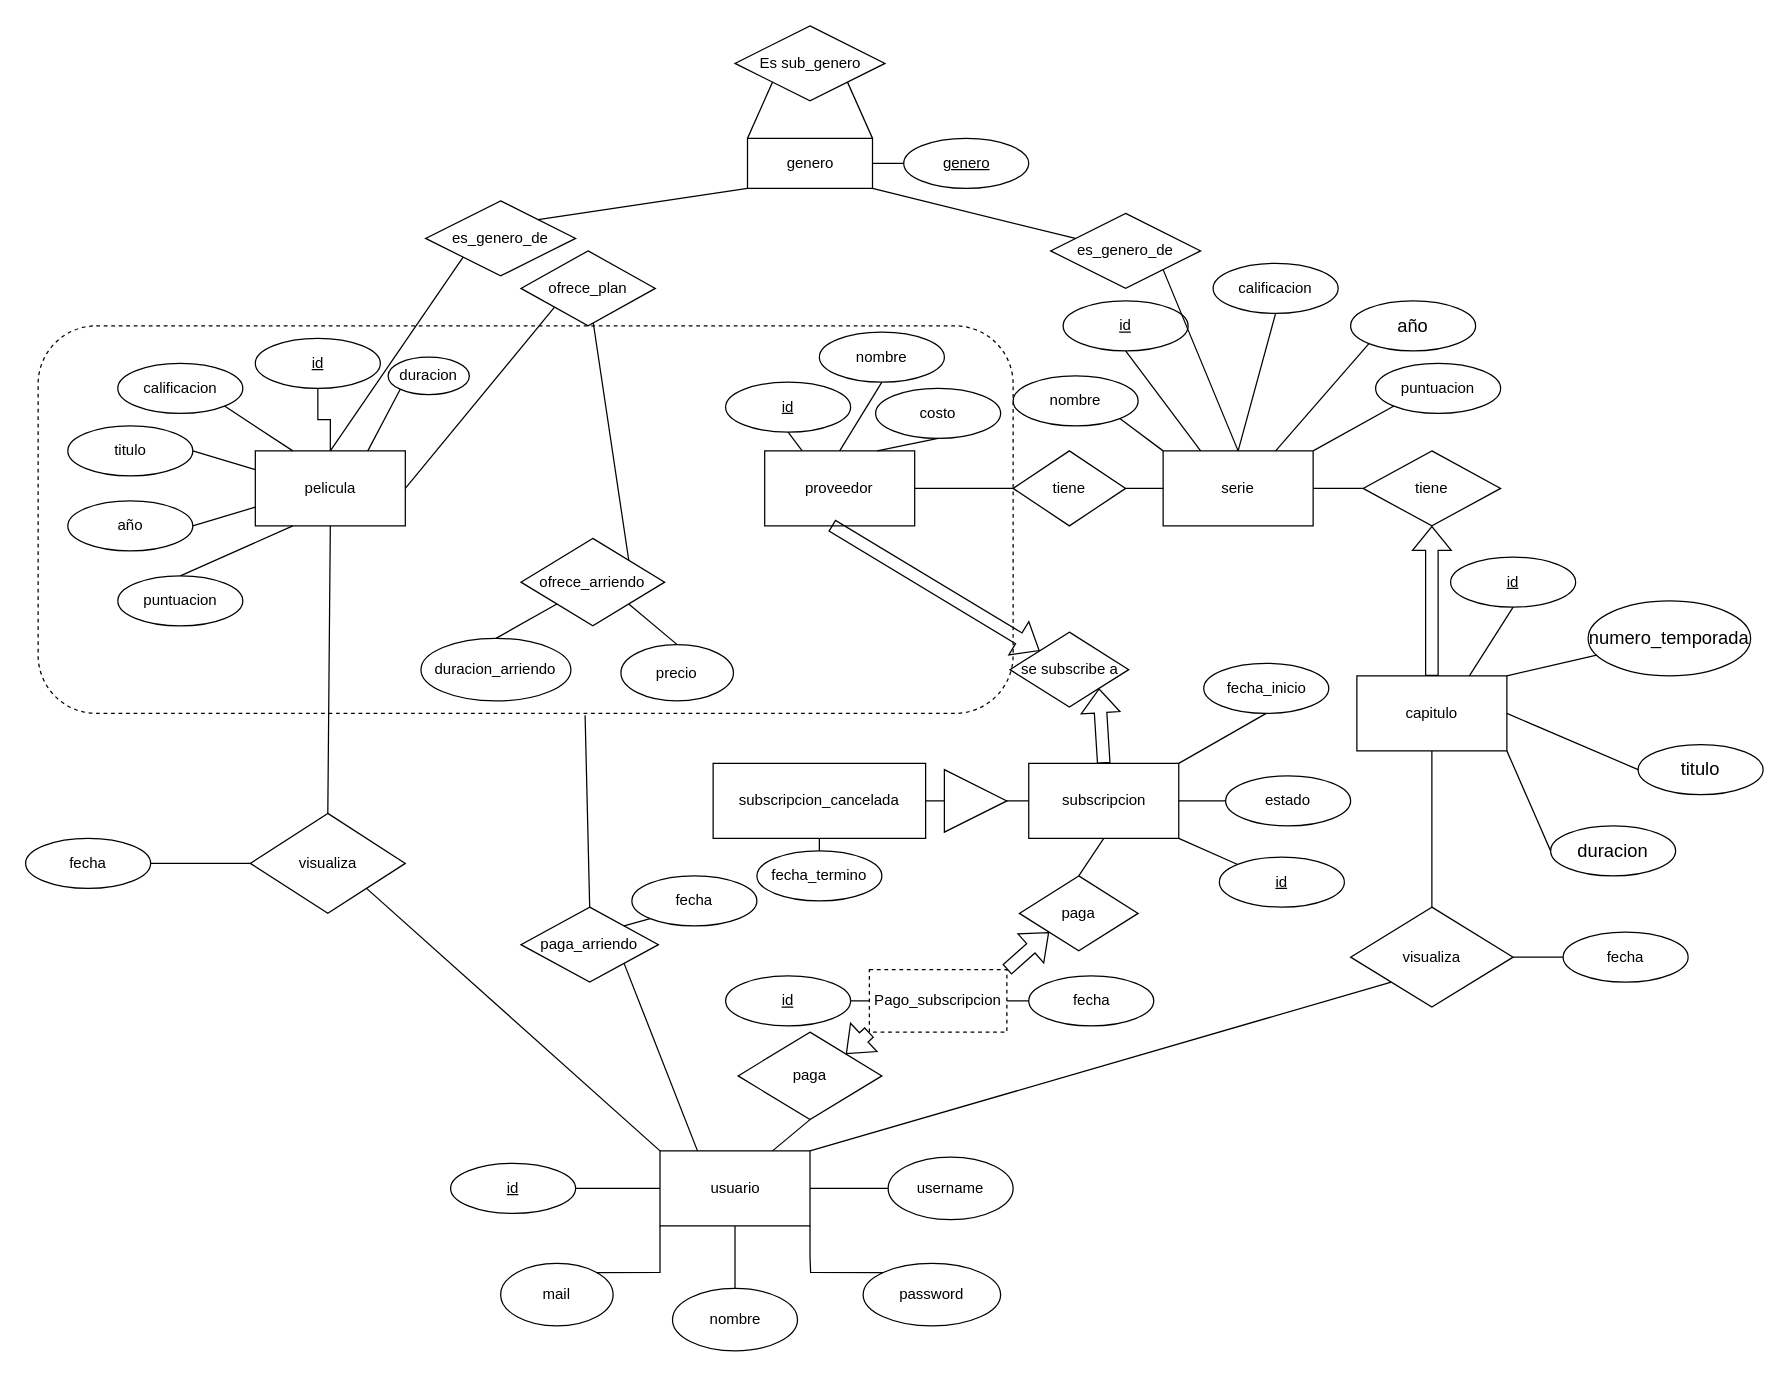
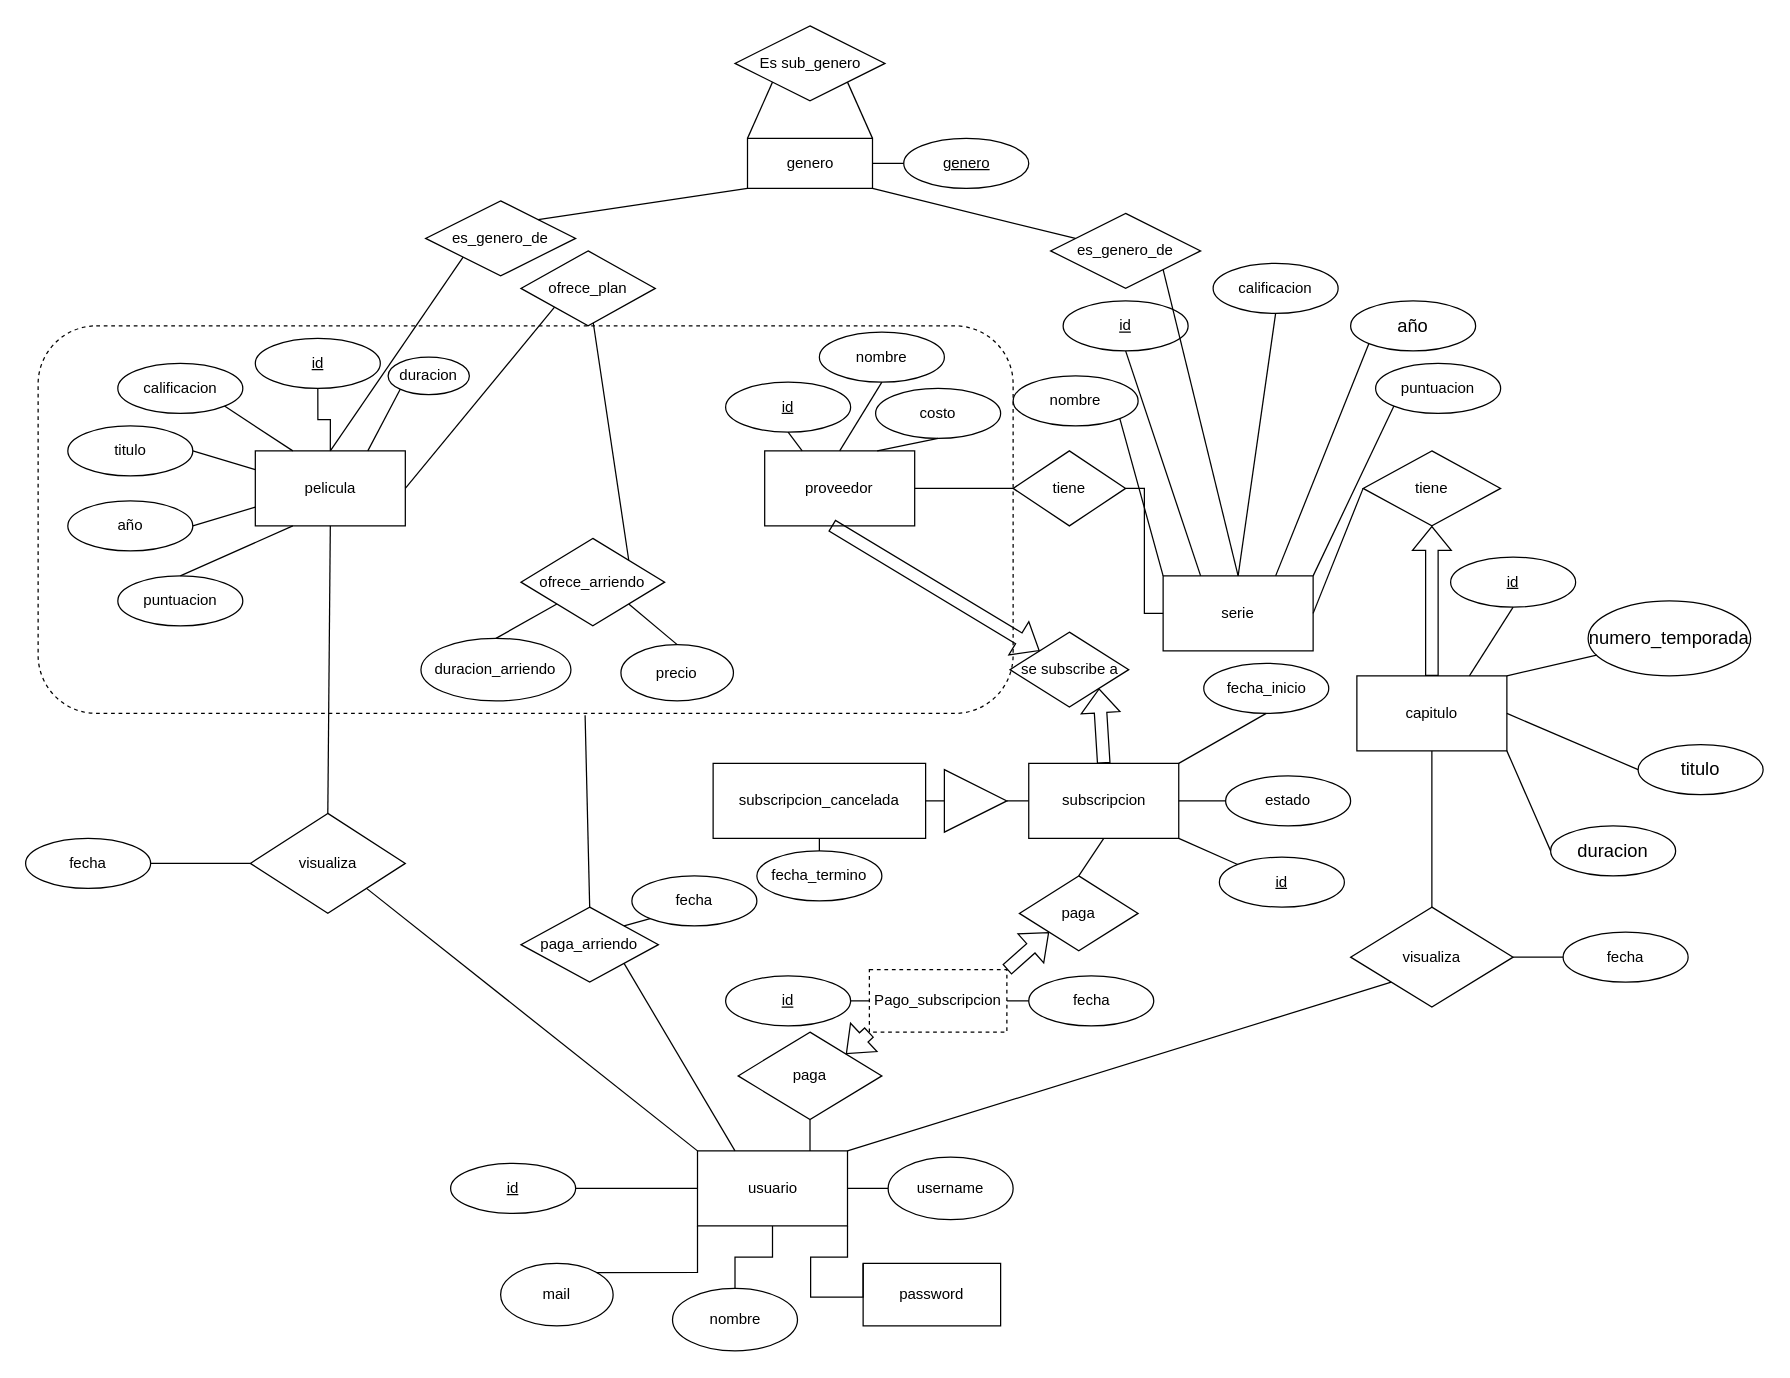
(1238, 488) -> (1238, 613)
(735, 1188) -> (773, 1188)
(932, 1294) -> (932, 1294)
